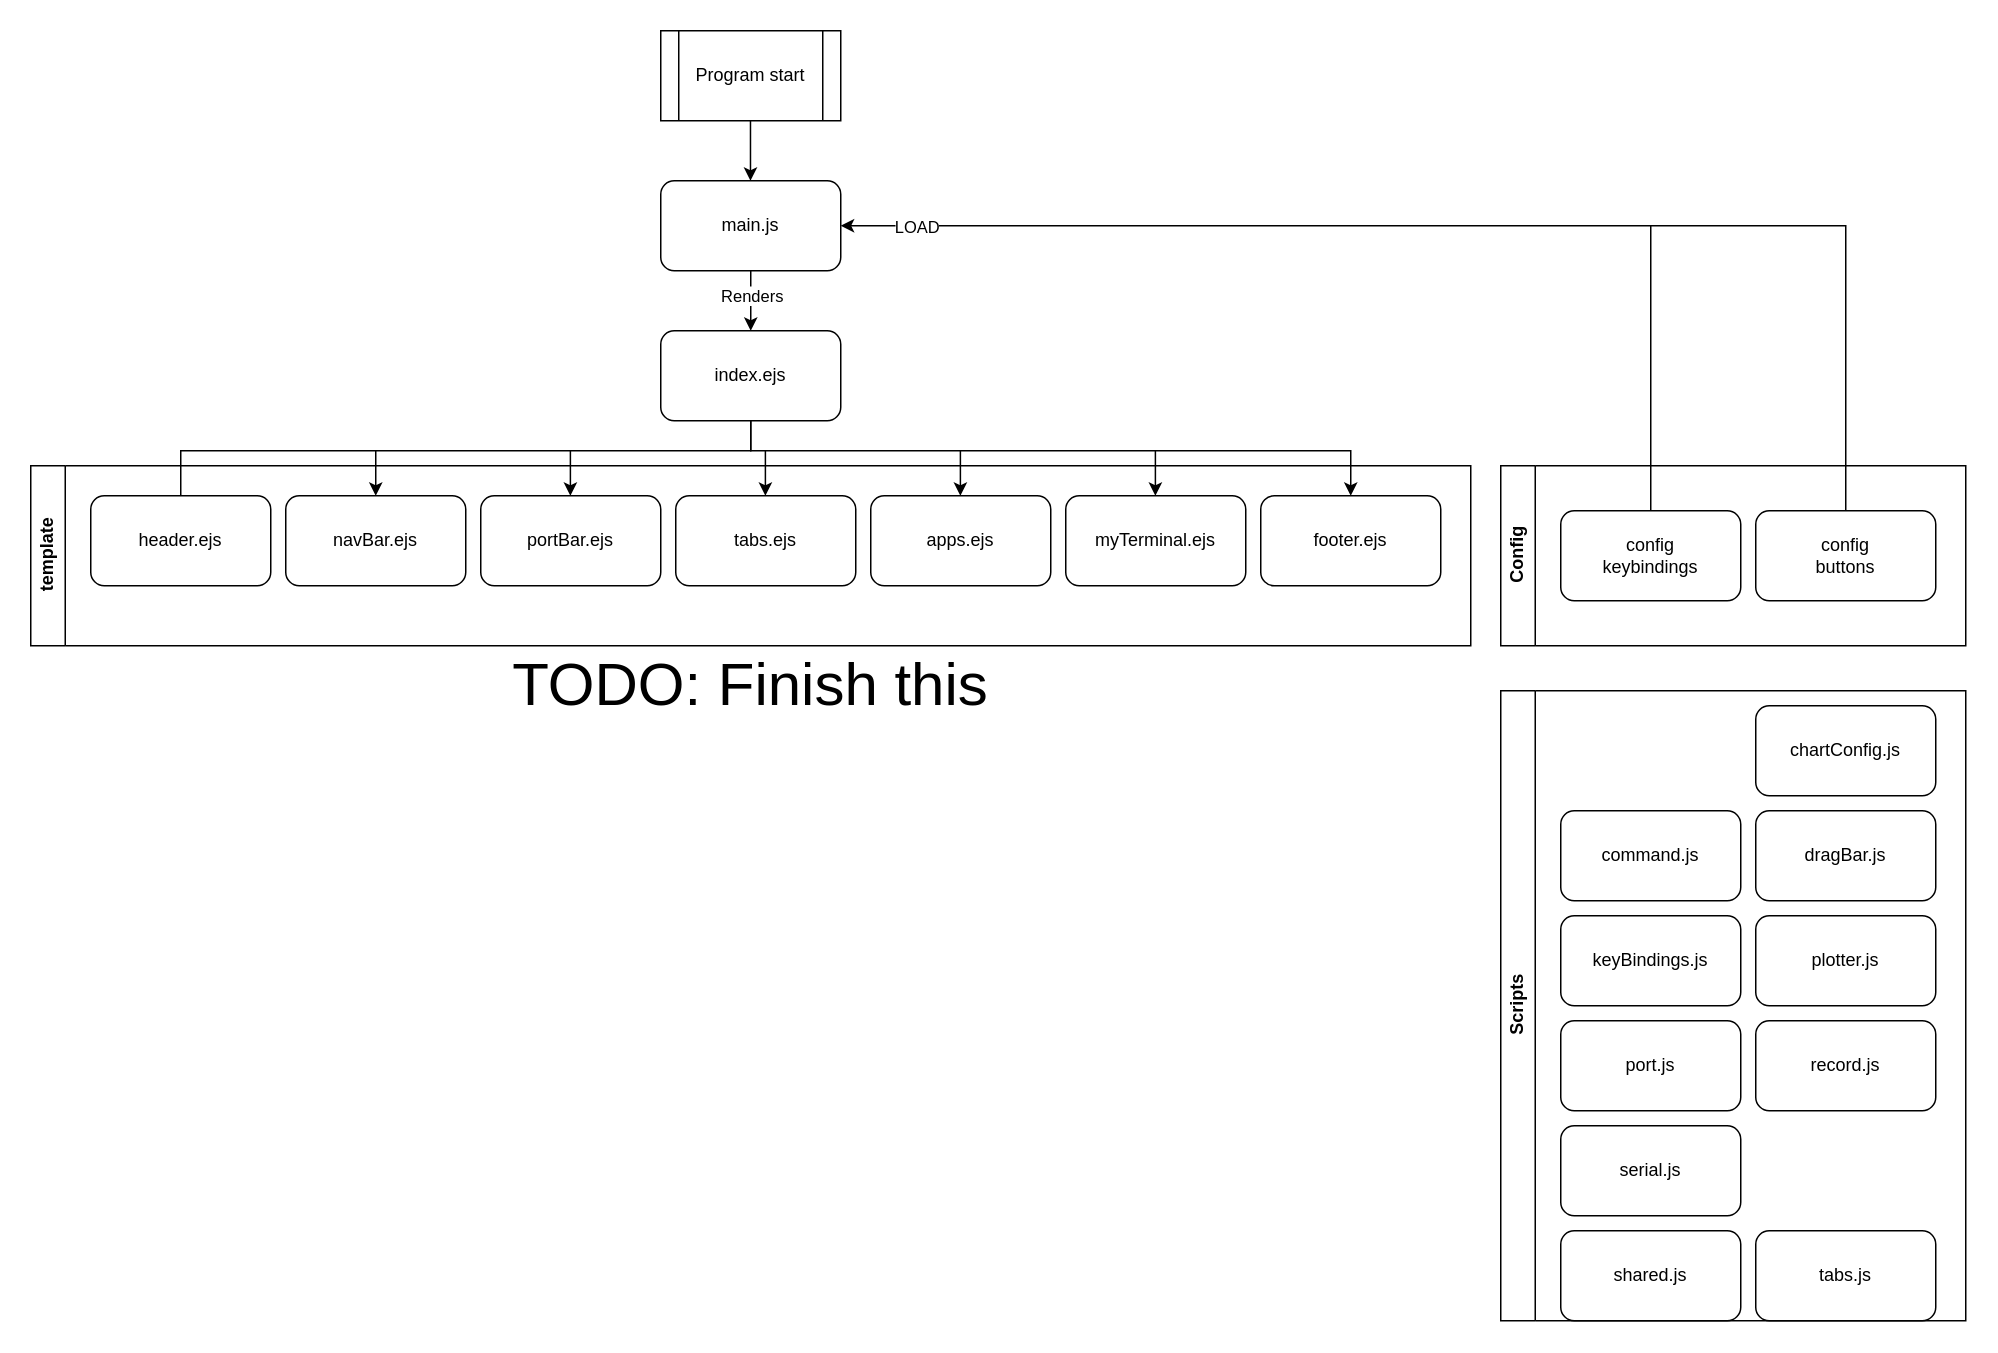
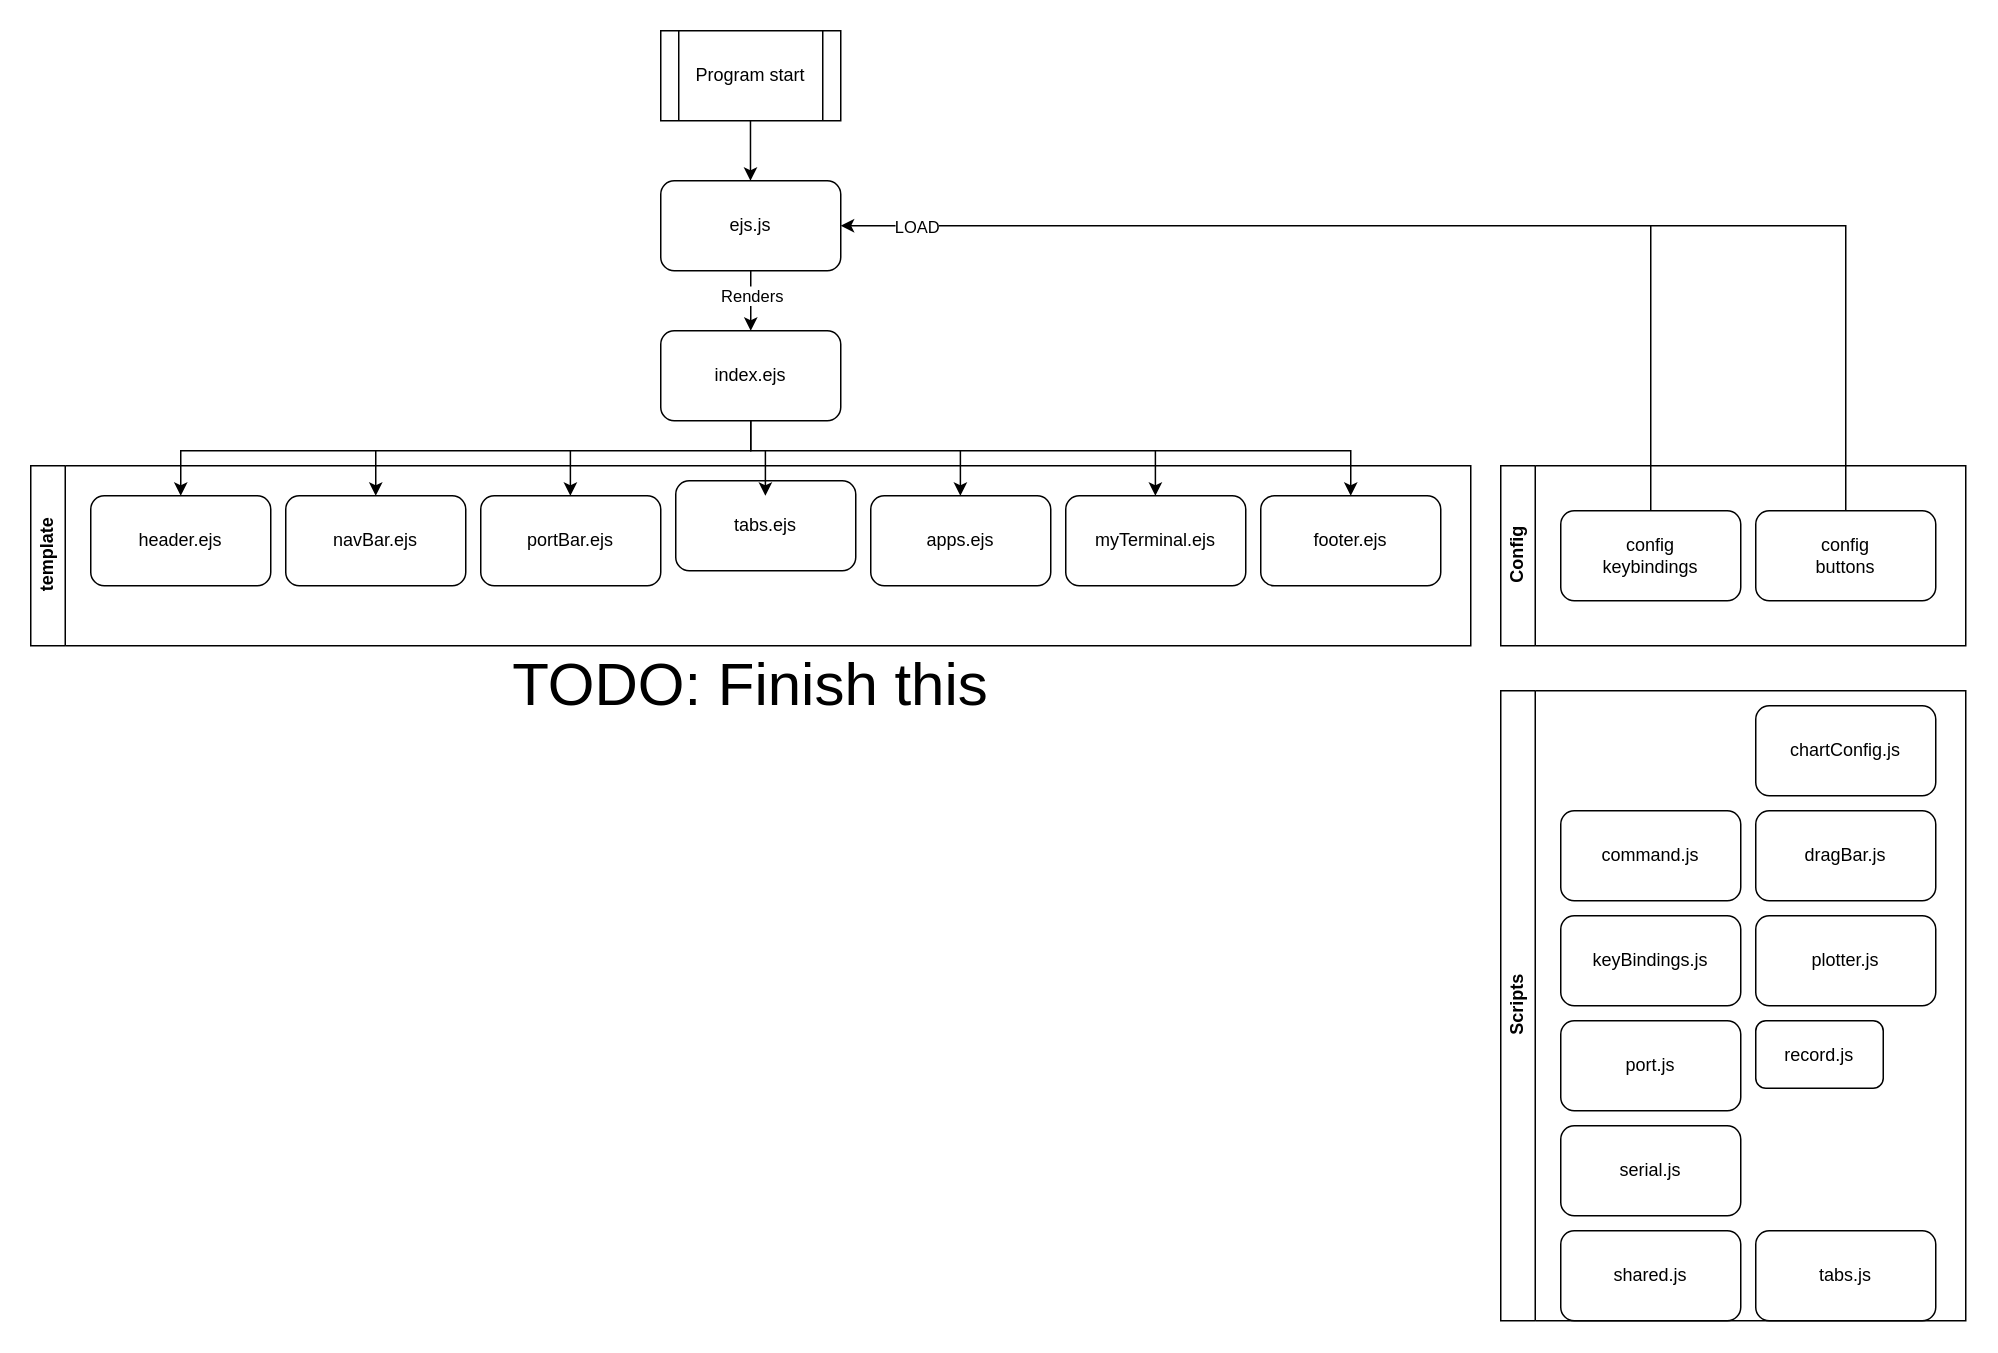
(751, 226) -> (751, 226)
(181, 488) -> (181, 484)
(766, 541) -> (766, 526)
(1846, 1066) -> (1820, 1055)
